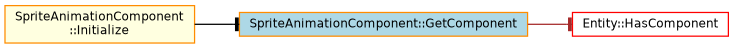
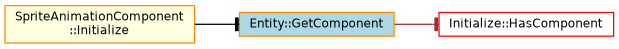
(384, 24) -> (317, 24)
(650, 24) -> (526, 24)
